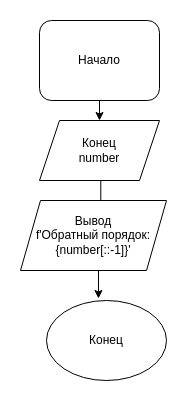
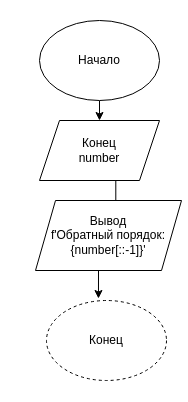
(100, 61) -> (100, 61)
(94, 236) -> (109, 236)
(107, 341) -> (107, 341)
